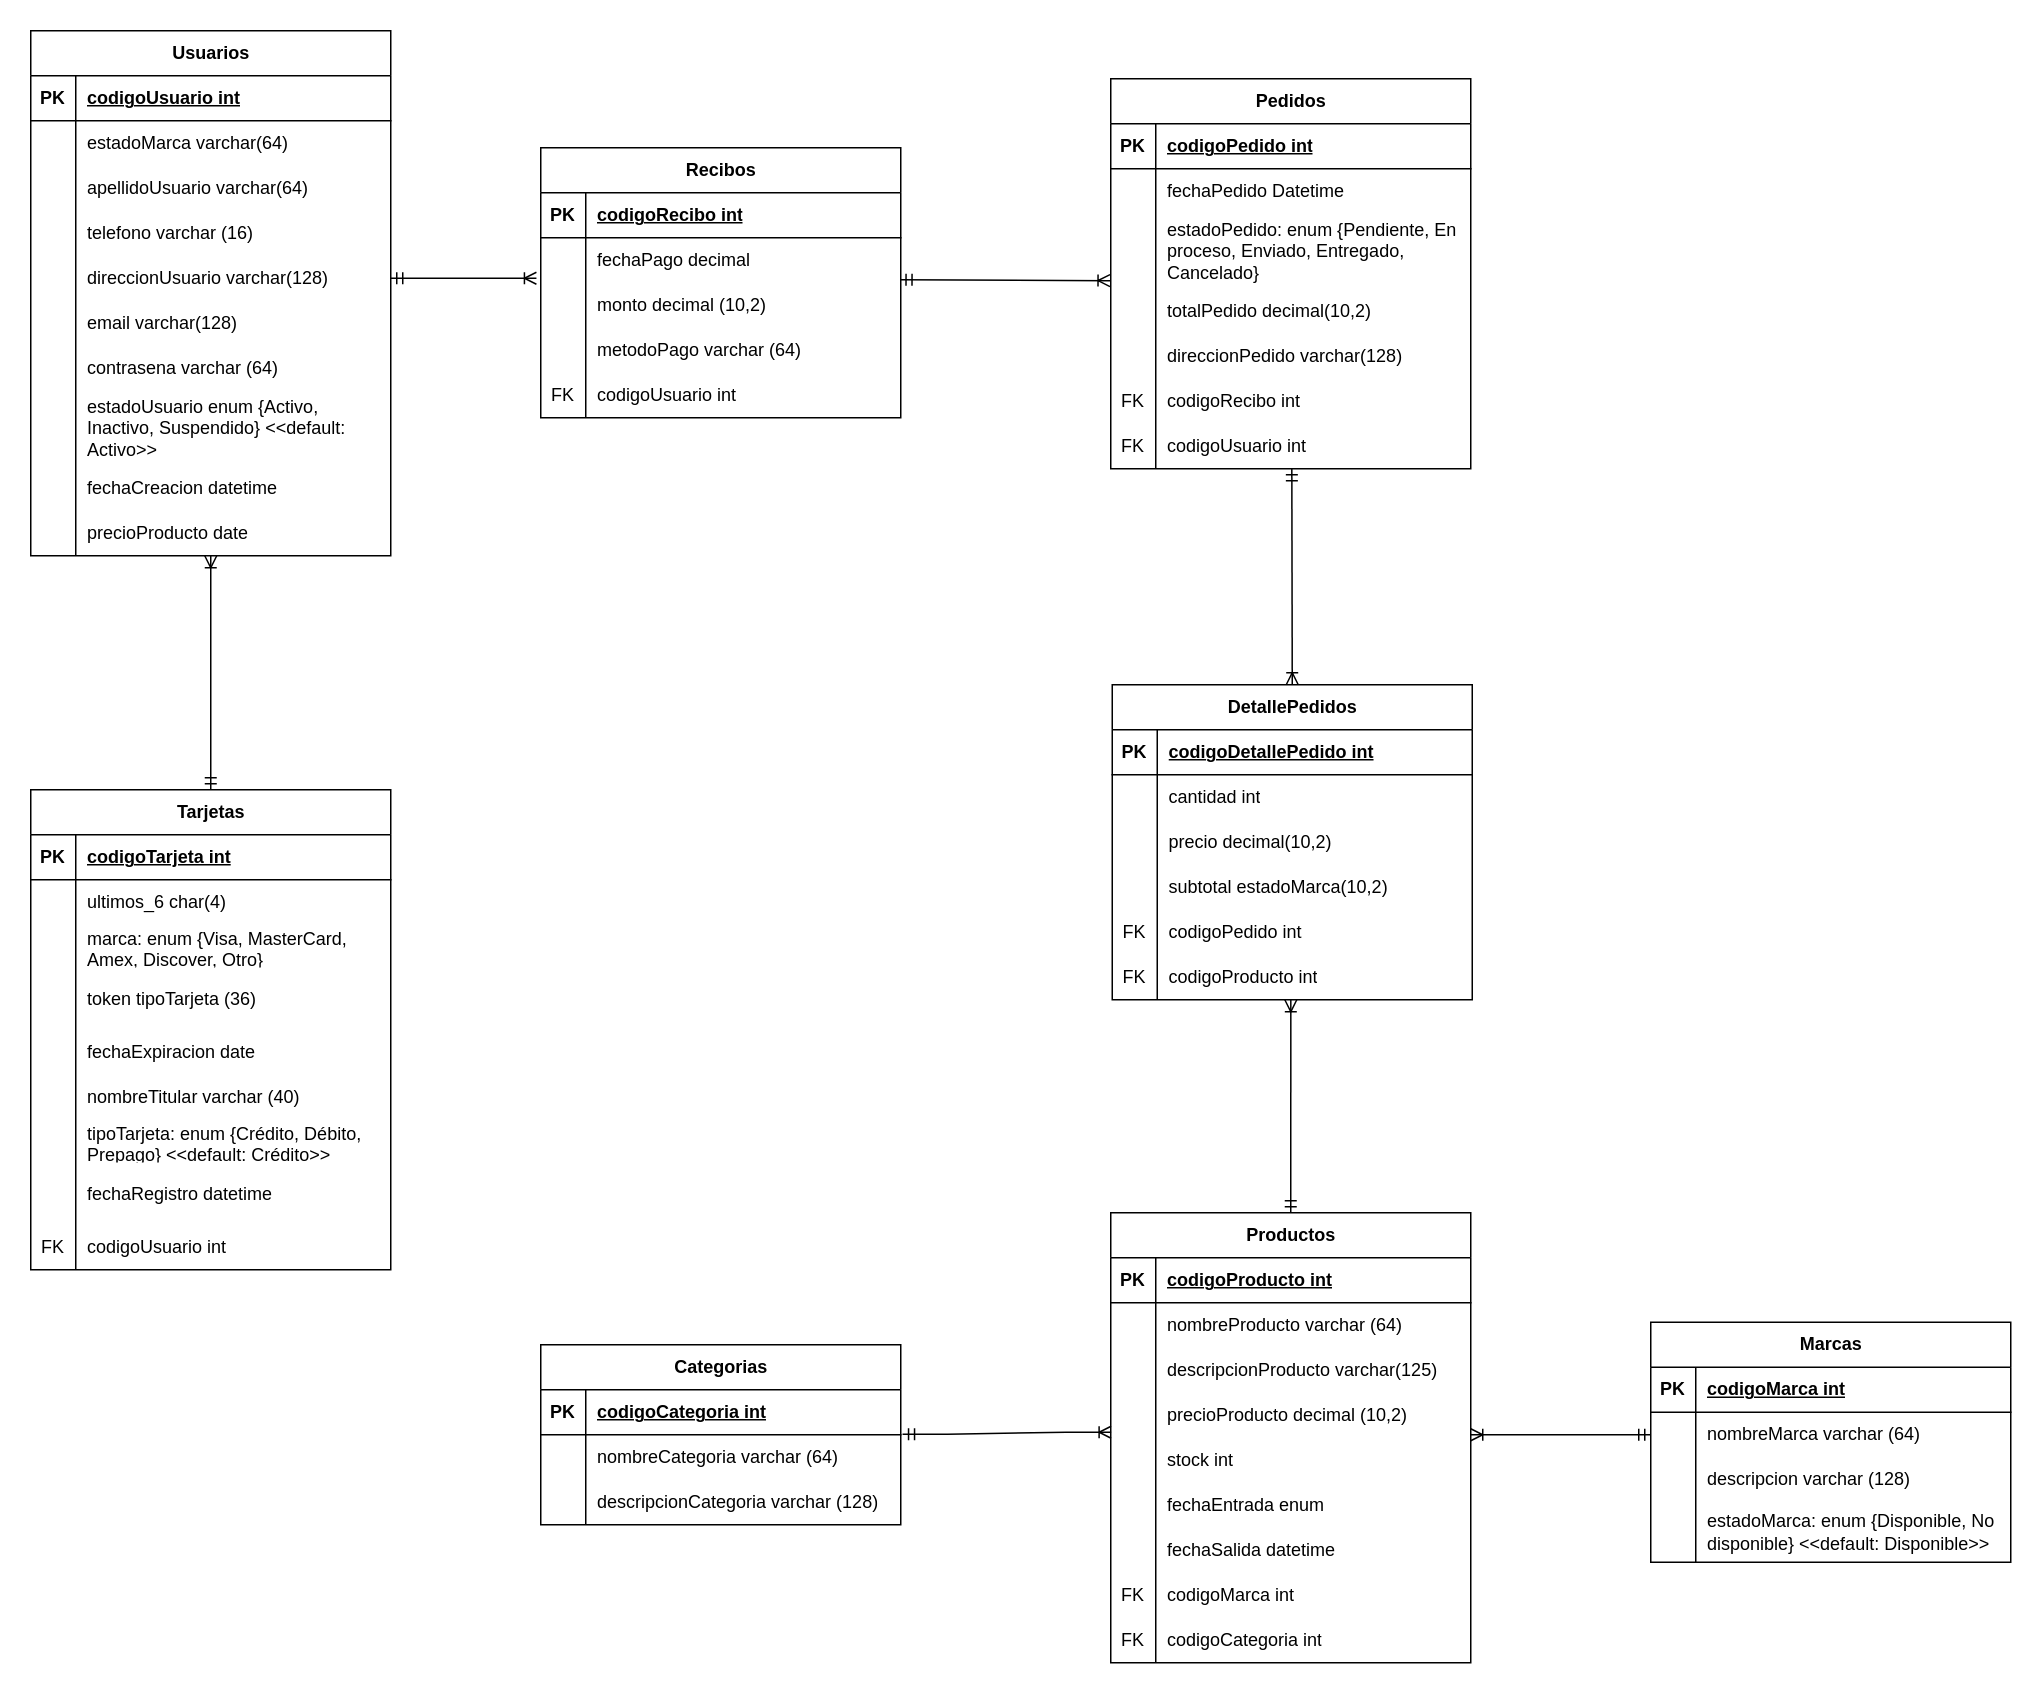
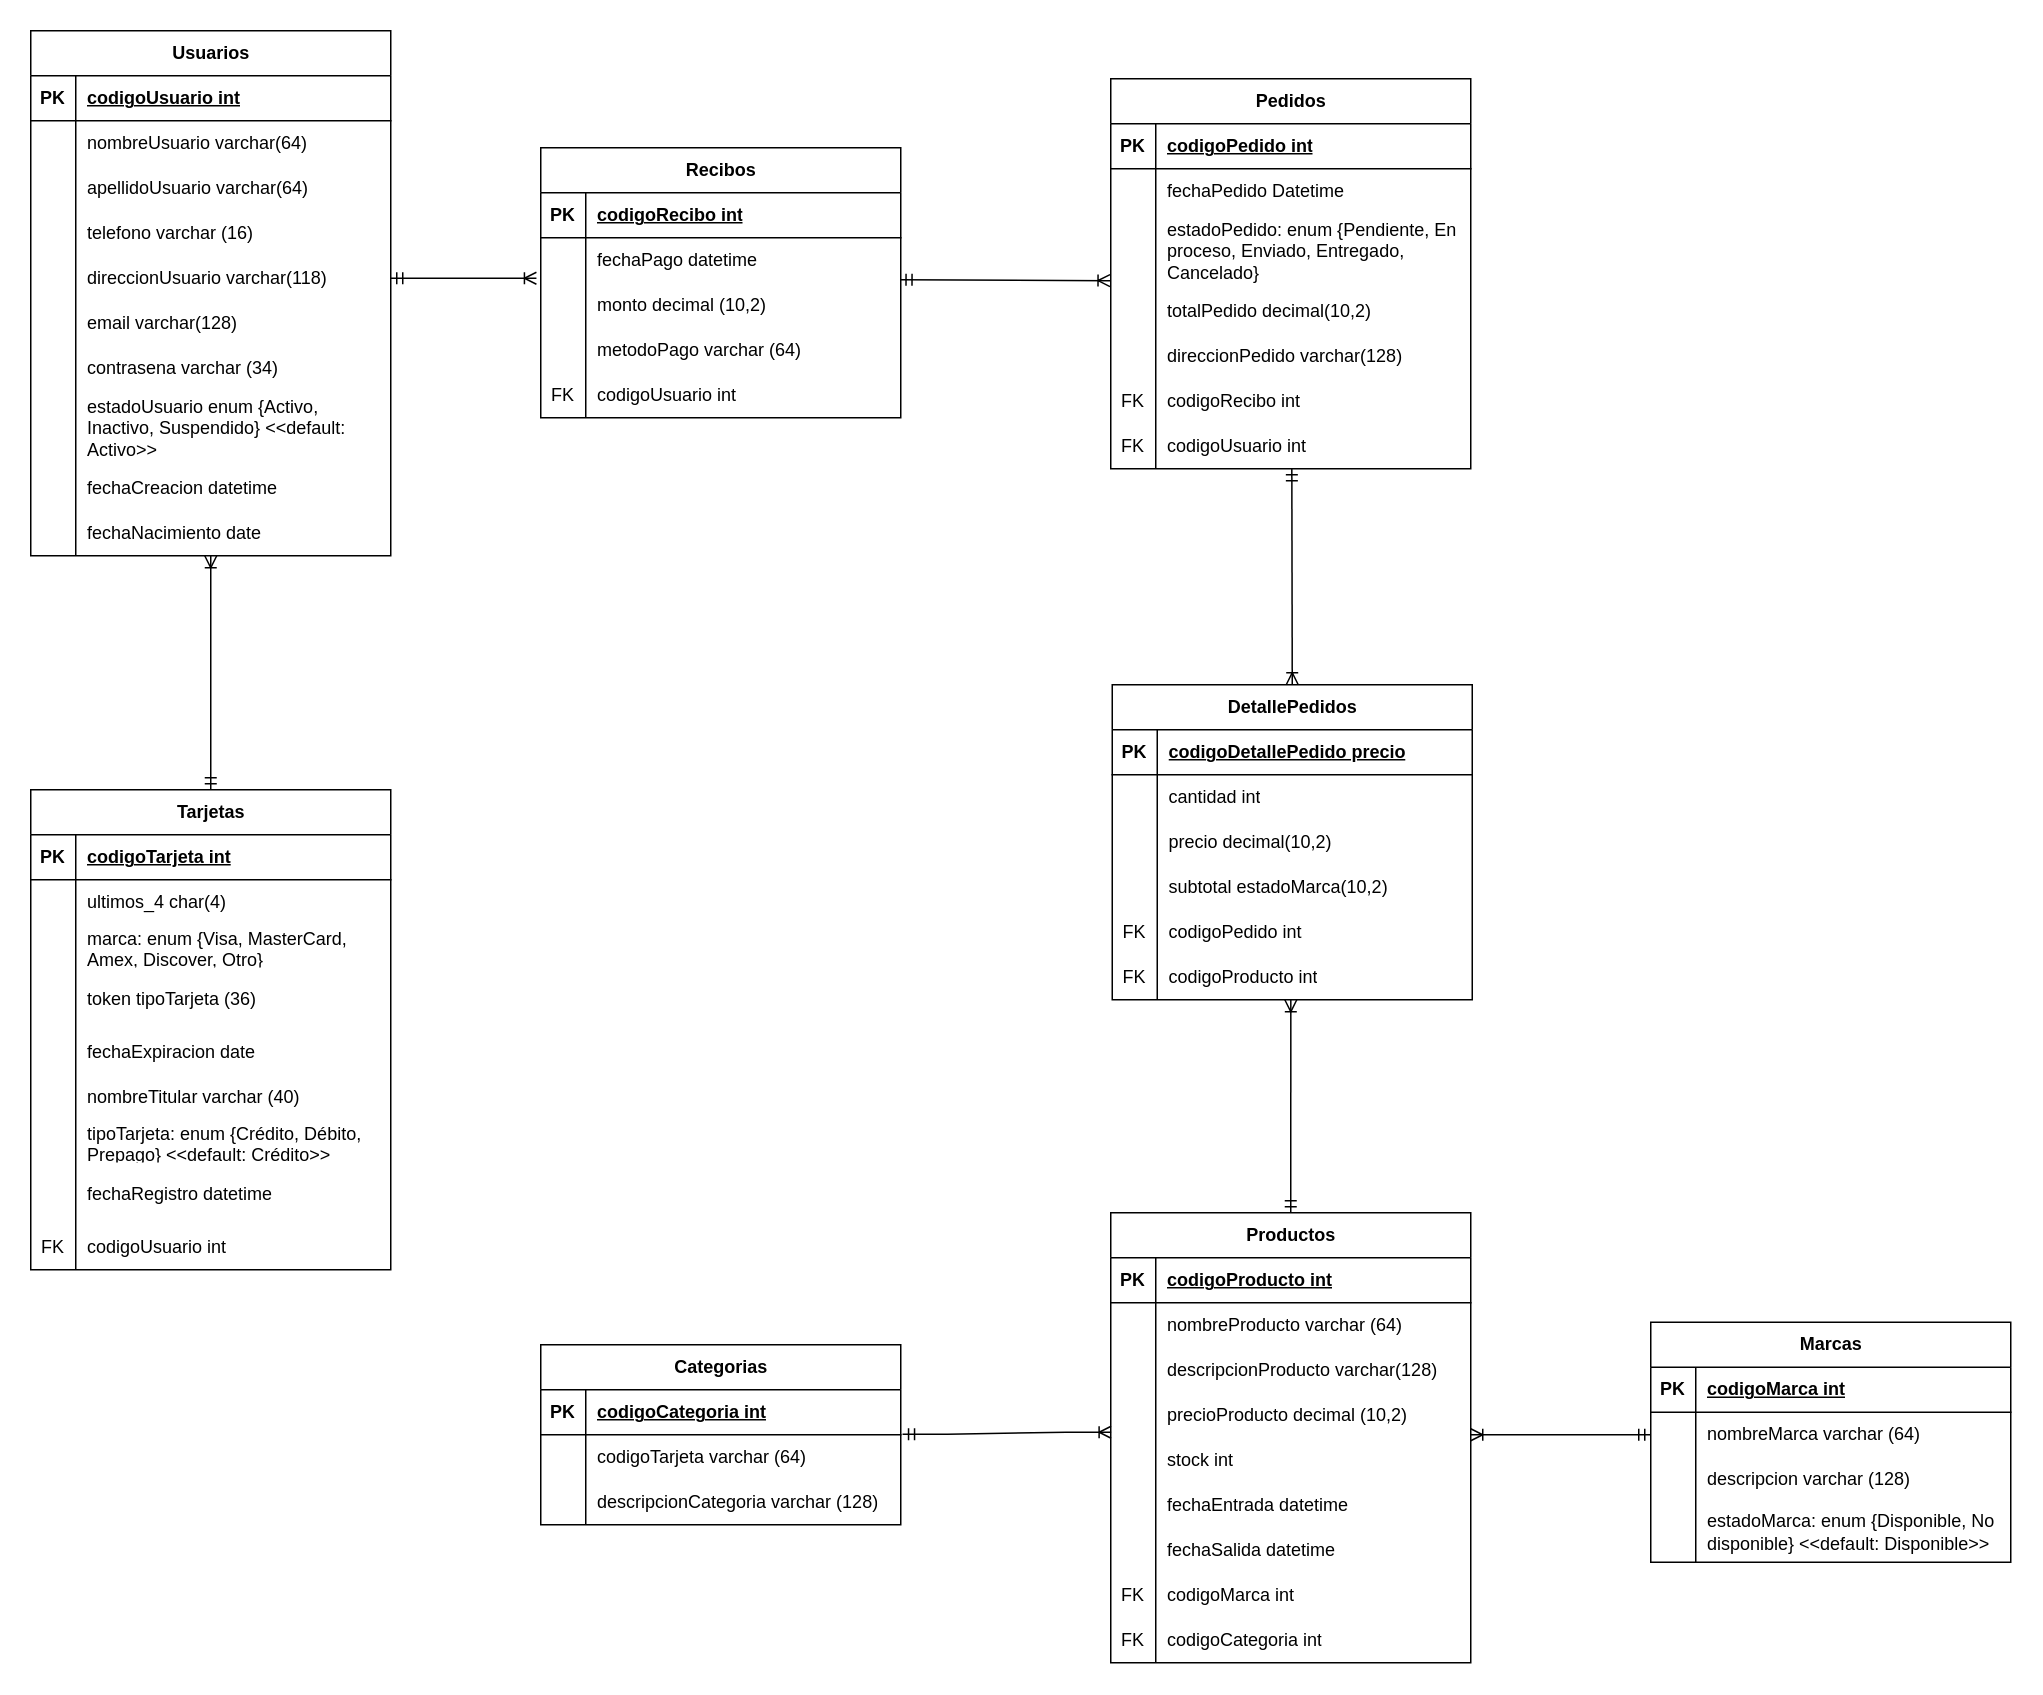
(201, 143) -> (209, 143)
(676, 260) -> (684, 260)
(225, 278) -> (225, 278)
(199, 368) -> (199, 368)
(179, 533) -> (182, 533)
(1271, 752) -> (1286, 752)
(166, 902) -> (166, 902)
(1319, 1370) -> (1319, 1370)
(732, 1457) -> (722, 1457)
(1251, 1505) -> (1269, 1505)
